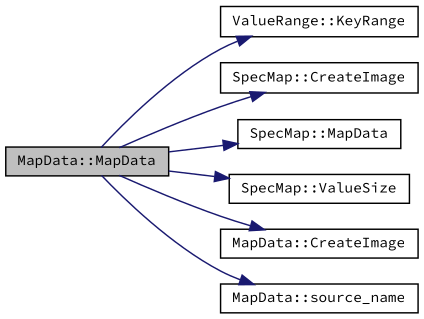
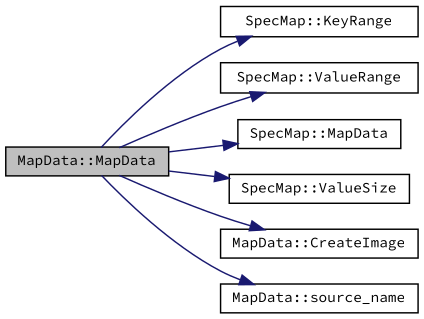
(319, 22) -> (319, 22)
(319, 78) -> (319, 78)
